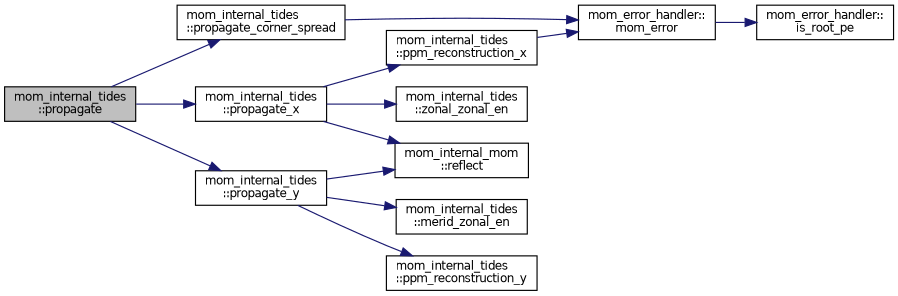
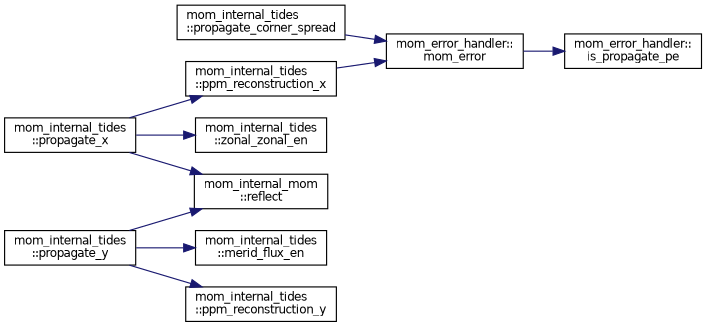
(825, 22) -> (633, 51)
(70, 104) -> none
(462, 217) -> (261, 248)
